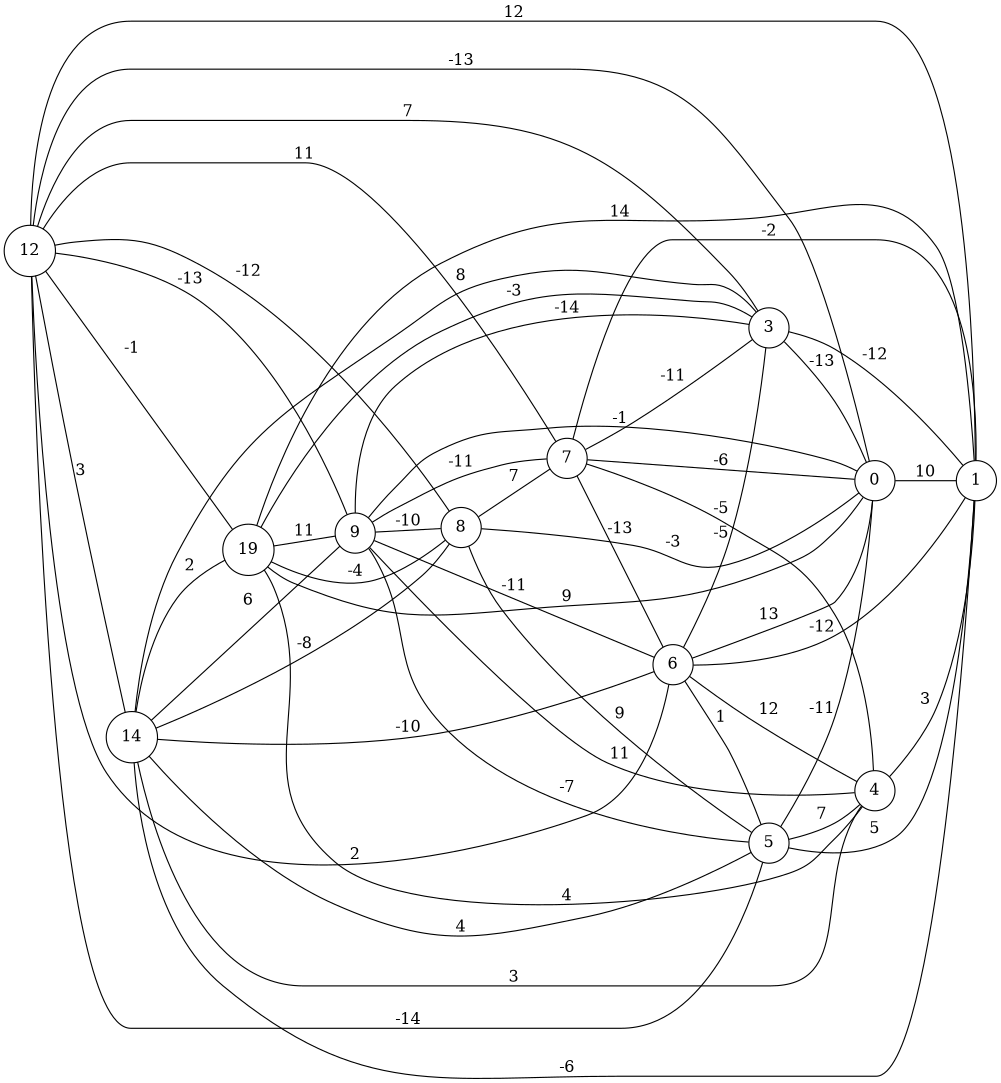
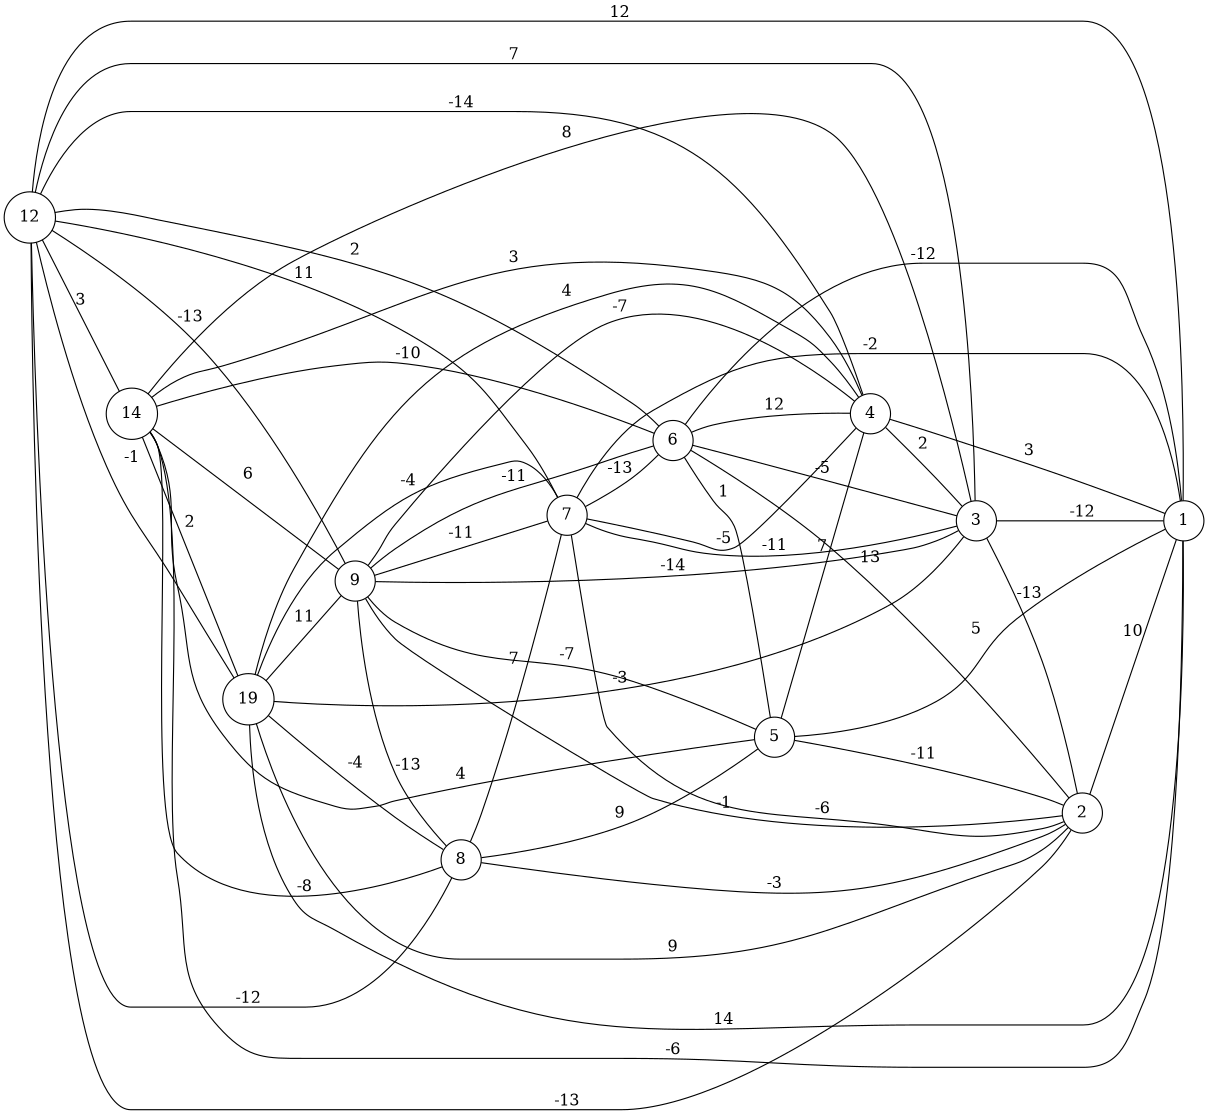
none -> (924, 466)
(875, 481) -> (1082, 813)
none -> (380, 515)
(408, 521) -> (408, 766)
(620, 754) -> (620, 307)
(115, 1012) -> (502, 112)
